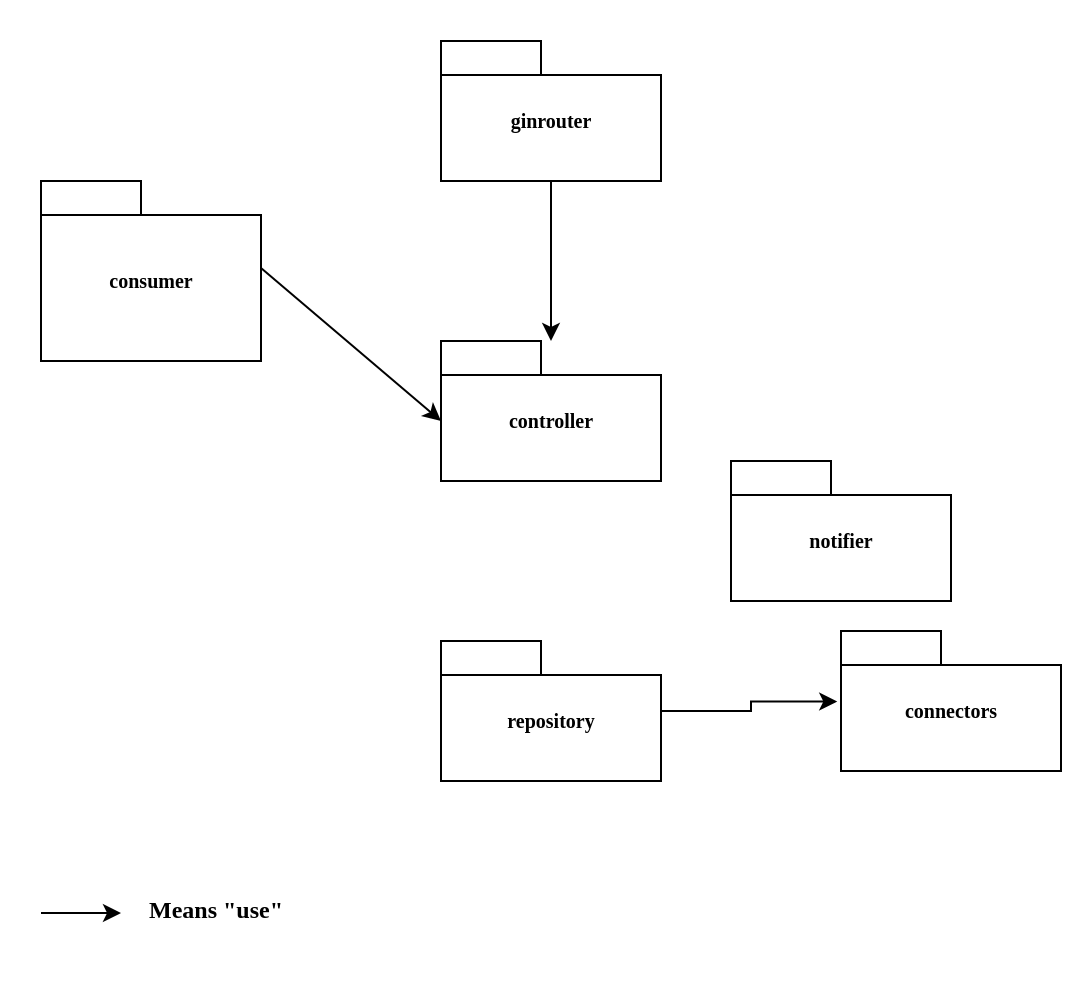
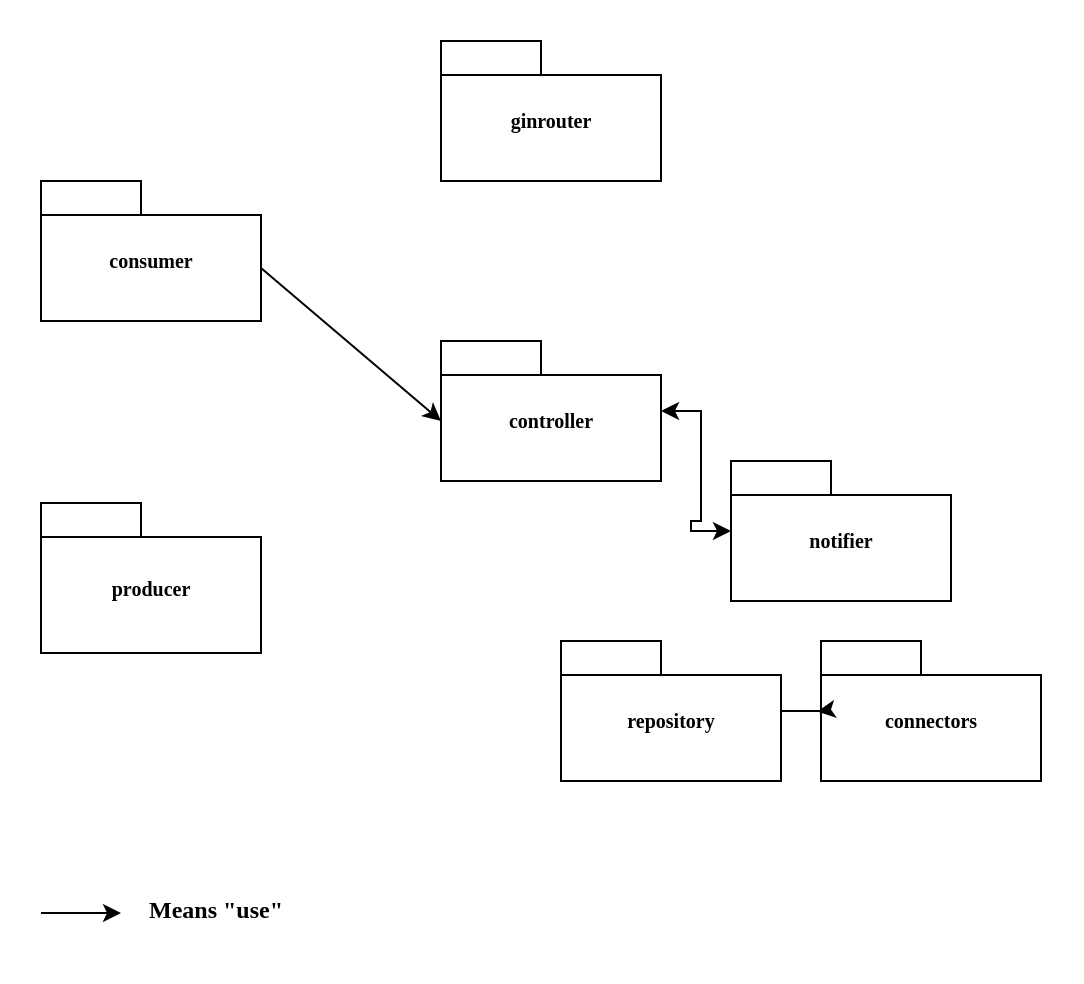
(551, 254) -> none
(151, 271) -> (151, 251)
none -> (701, 476)
none -> (151, 578)
(951, 701) -> (931, 711)
(551, 711) -> (671, 711)
